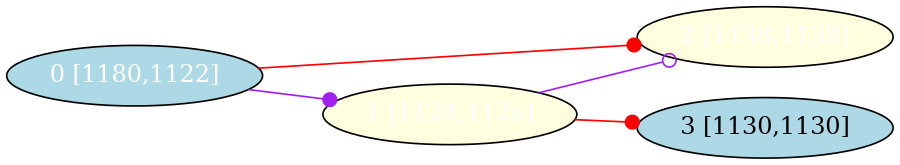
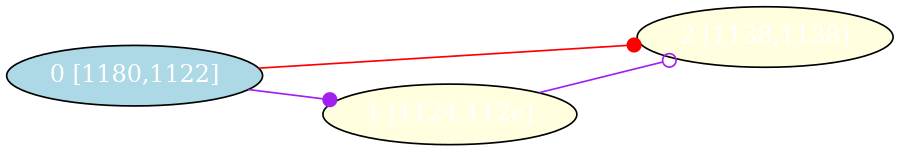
(765, 128) -> none
